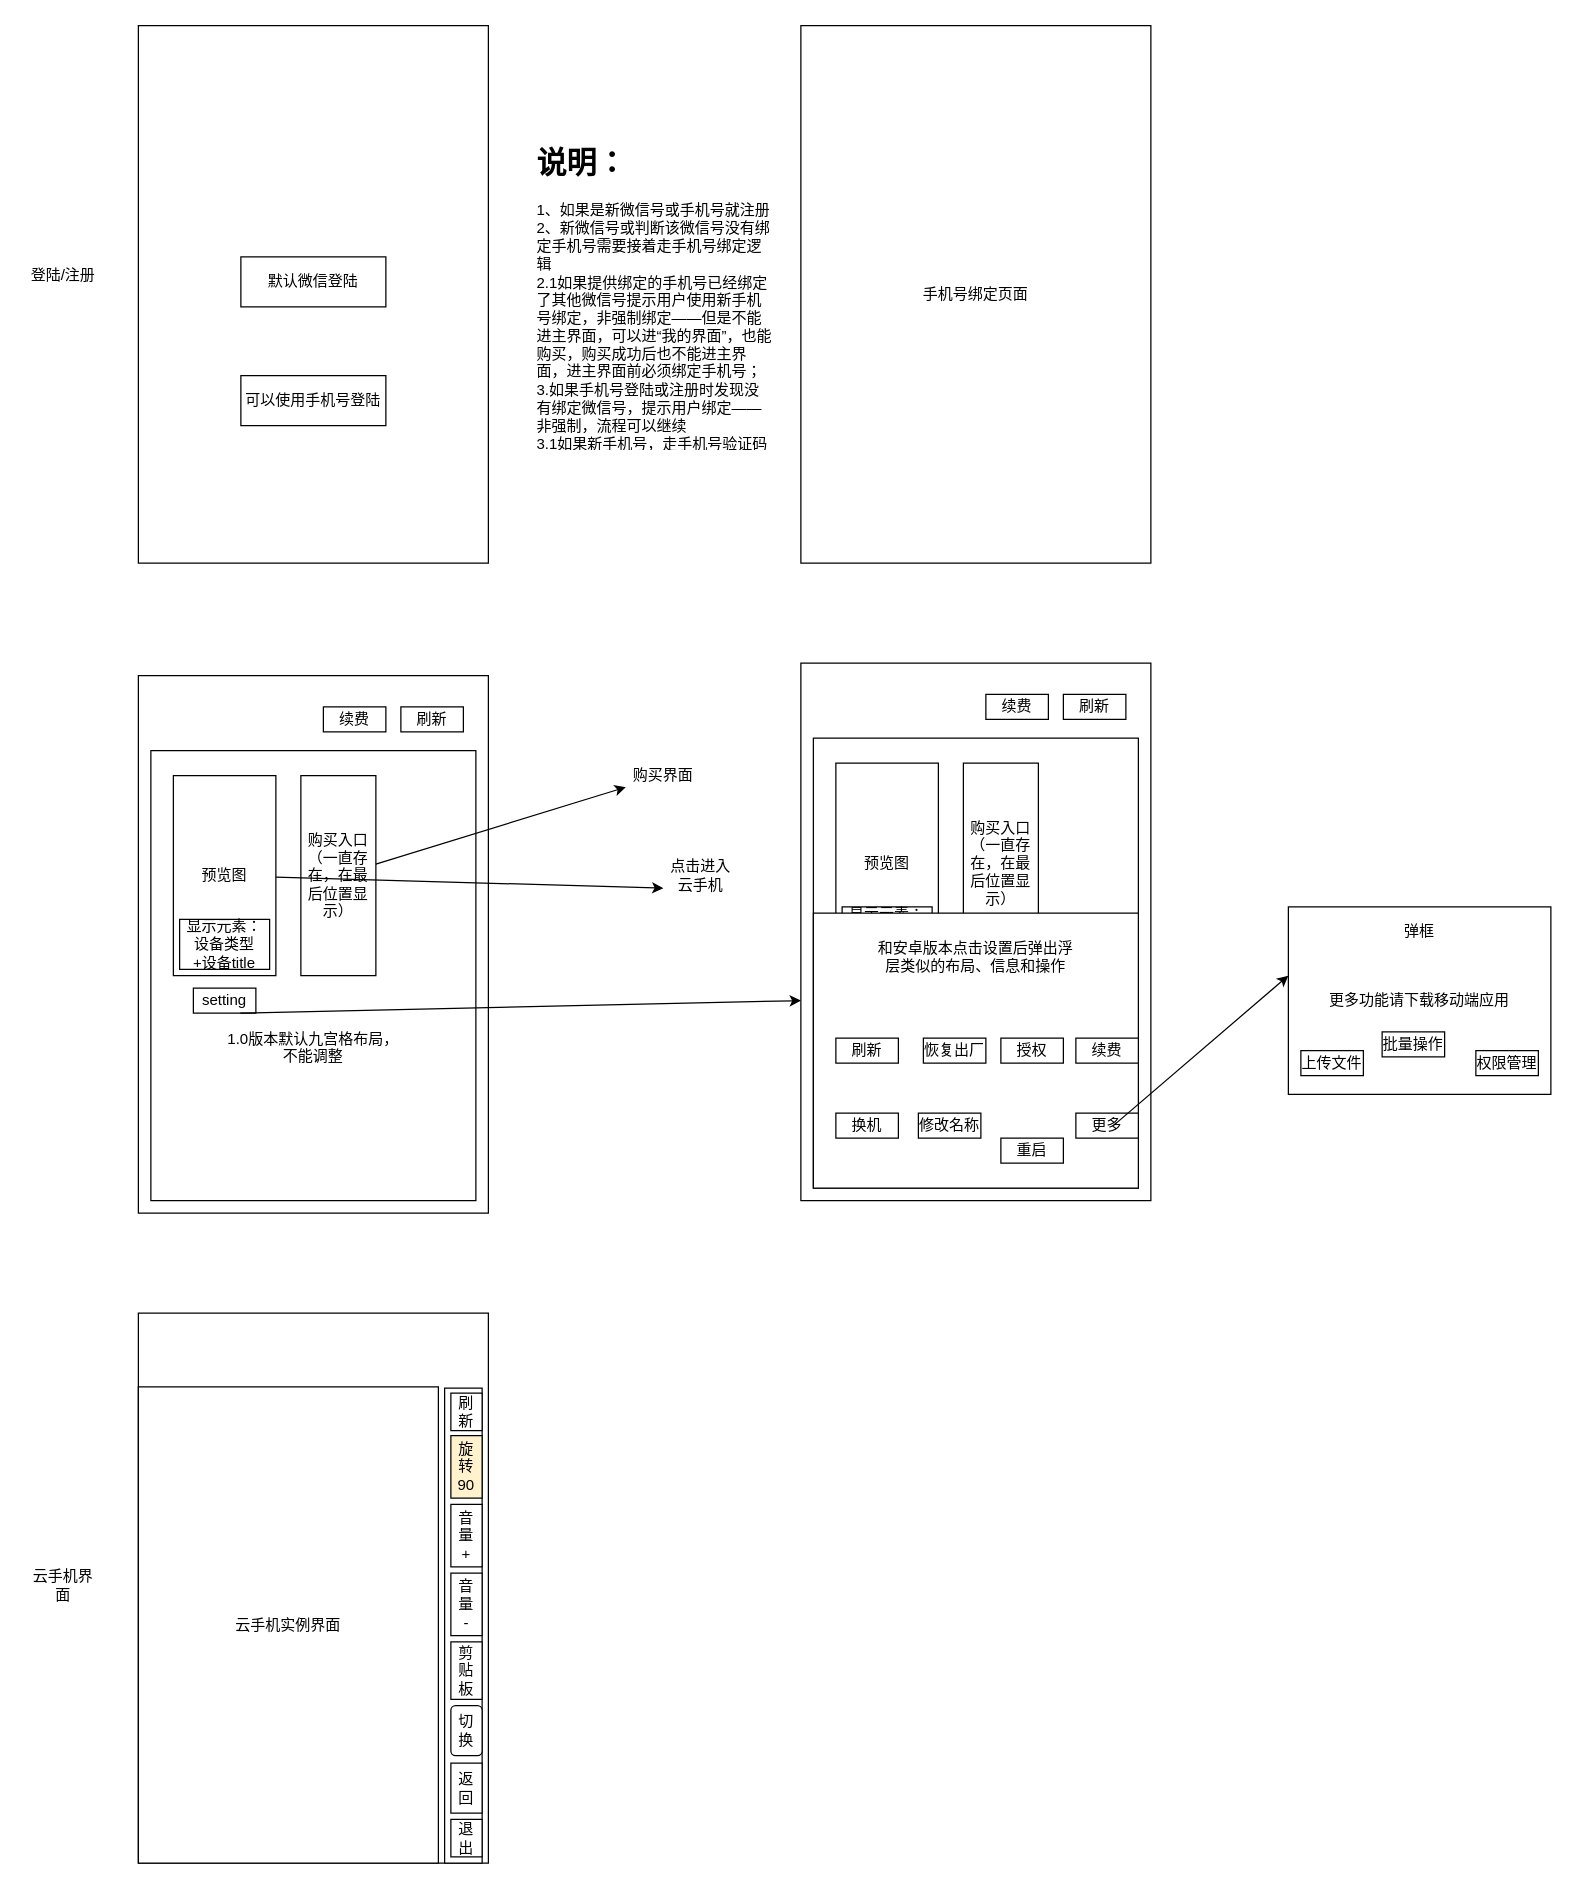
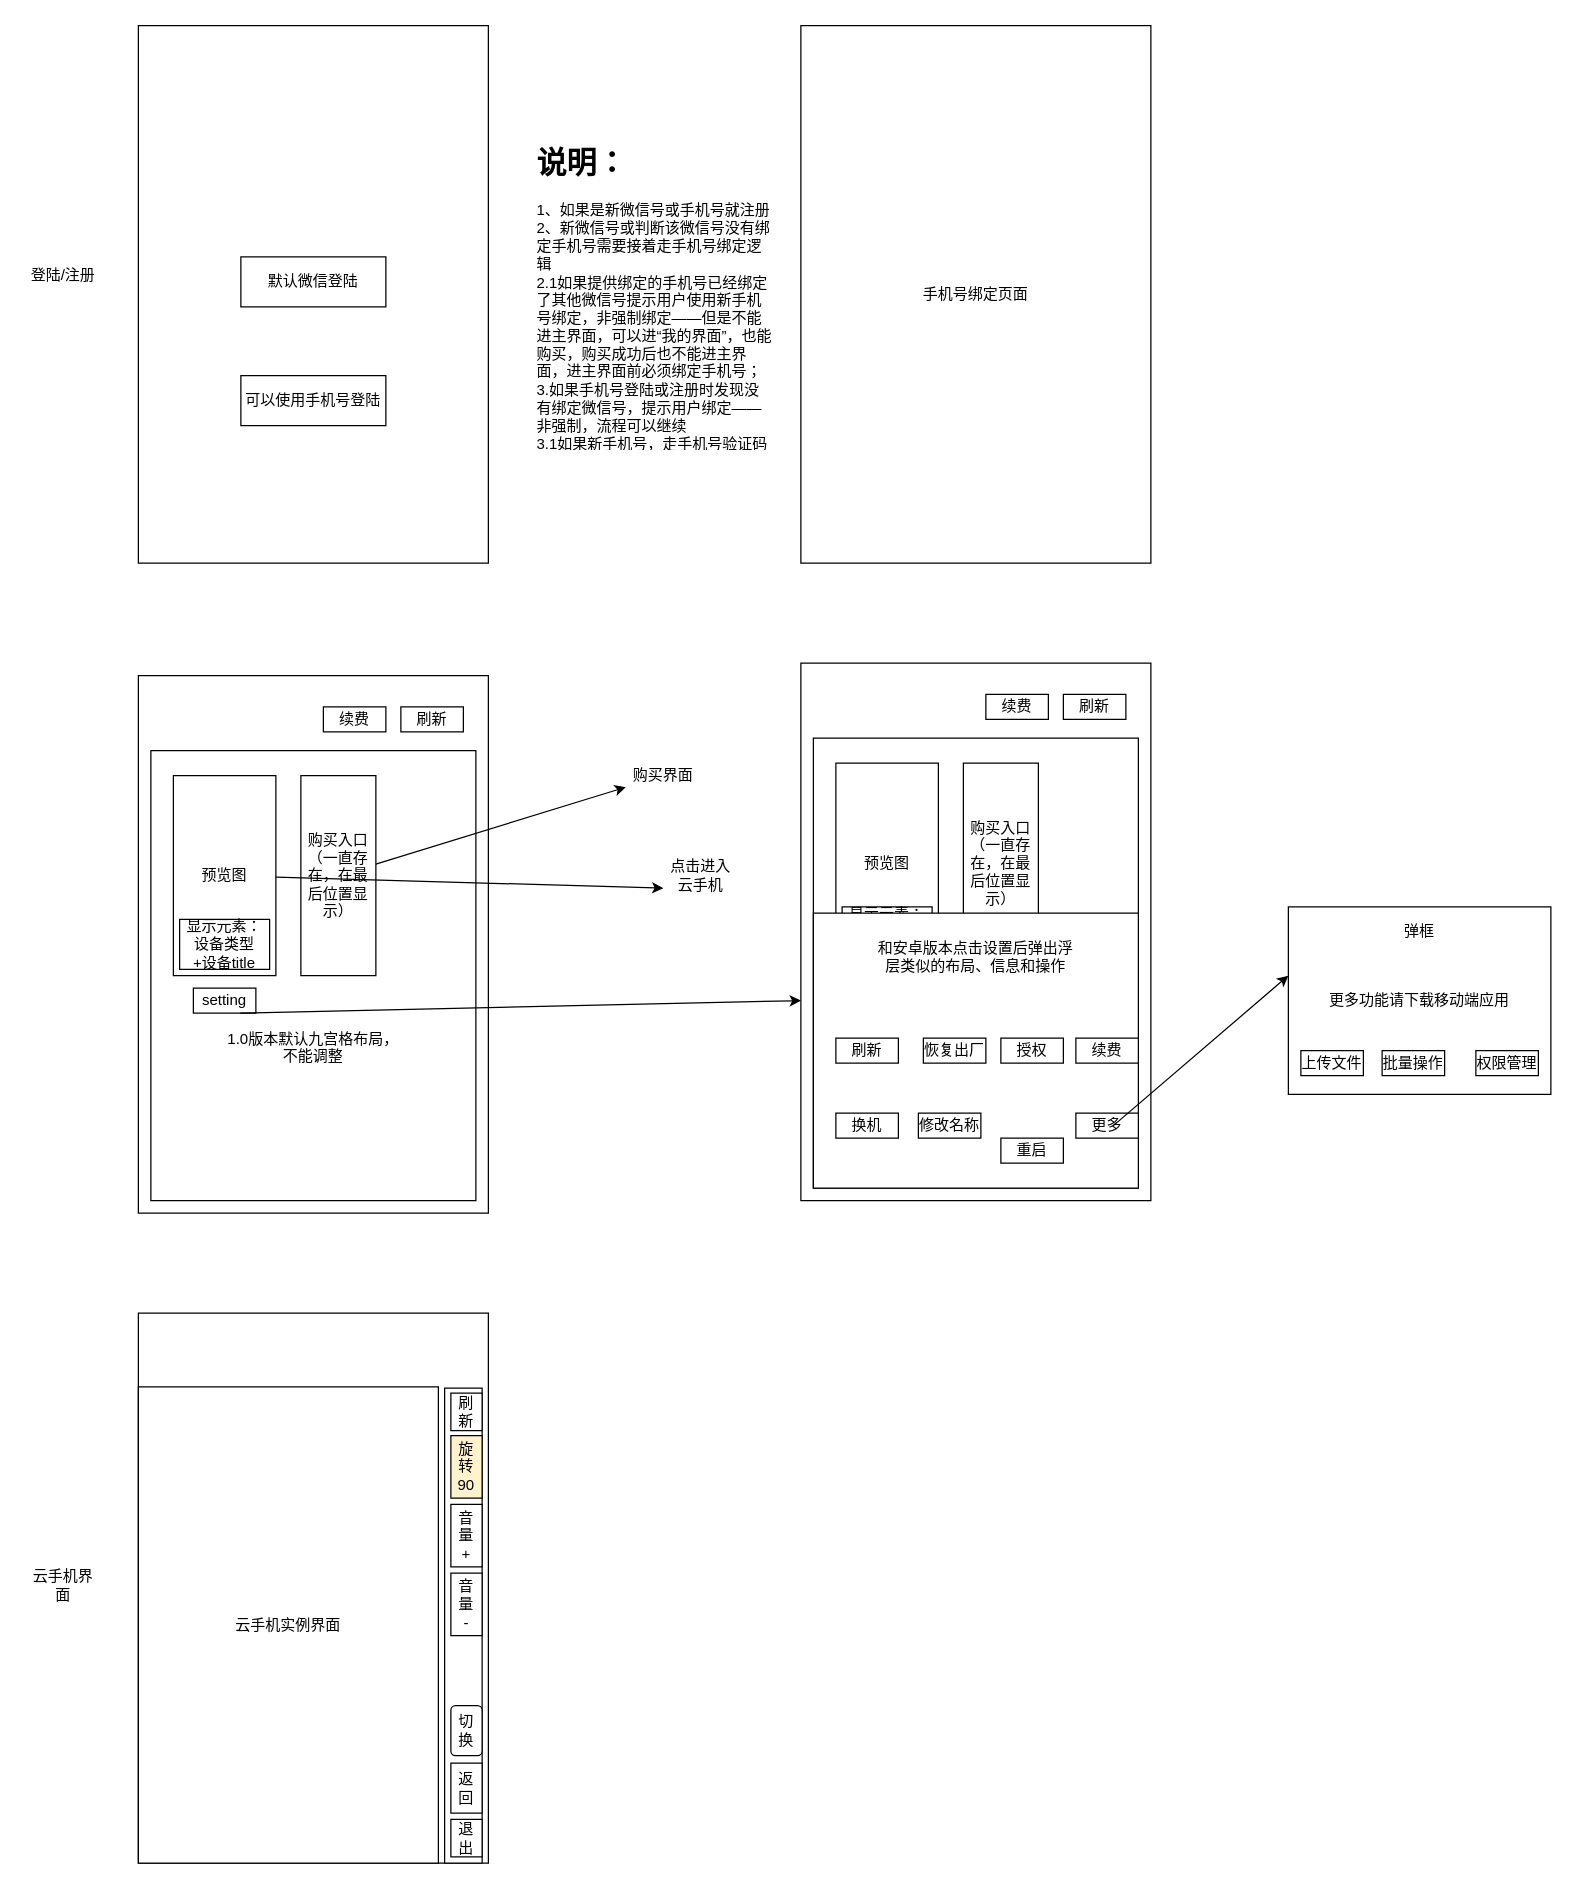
(1413, 1044) -> (1413, 1063)
(466, 1671) -> none
